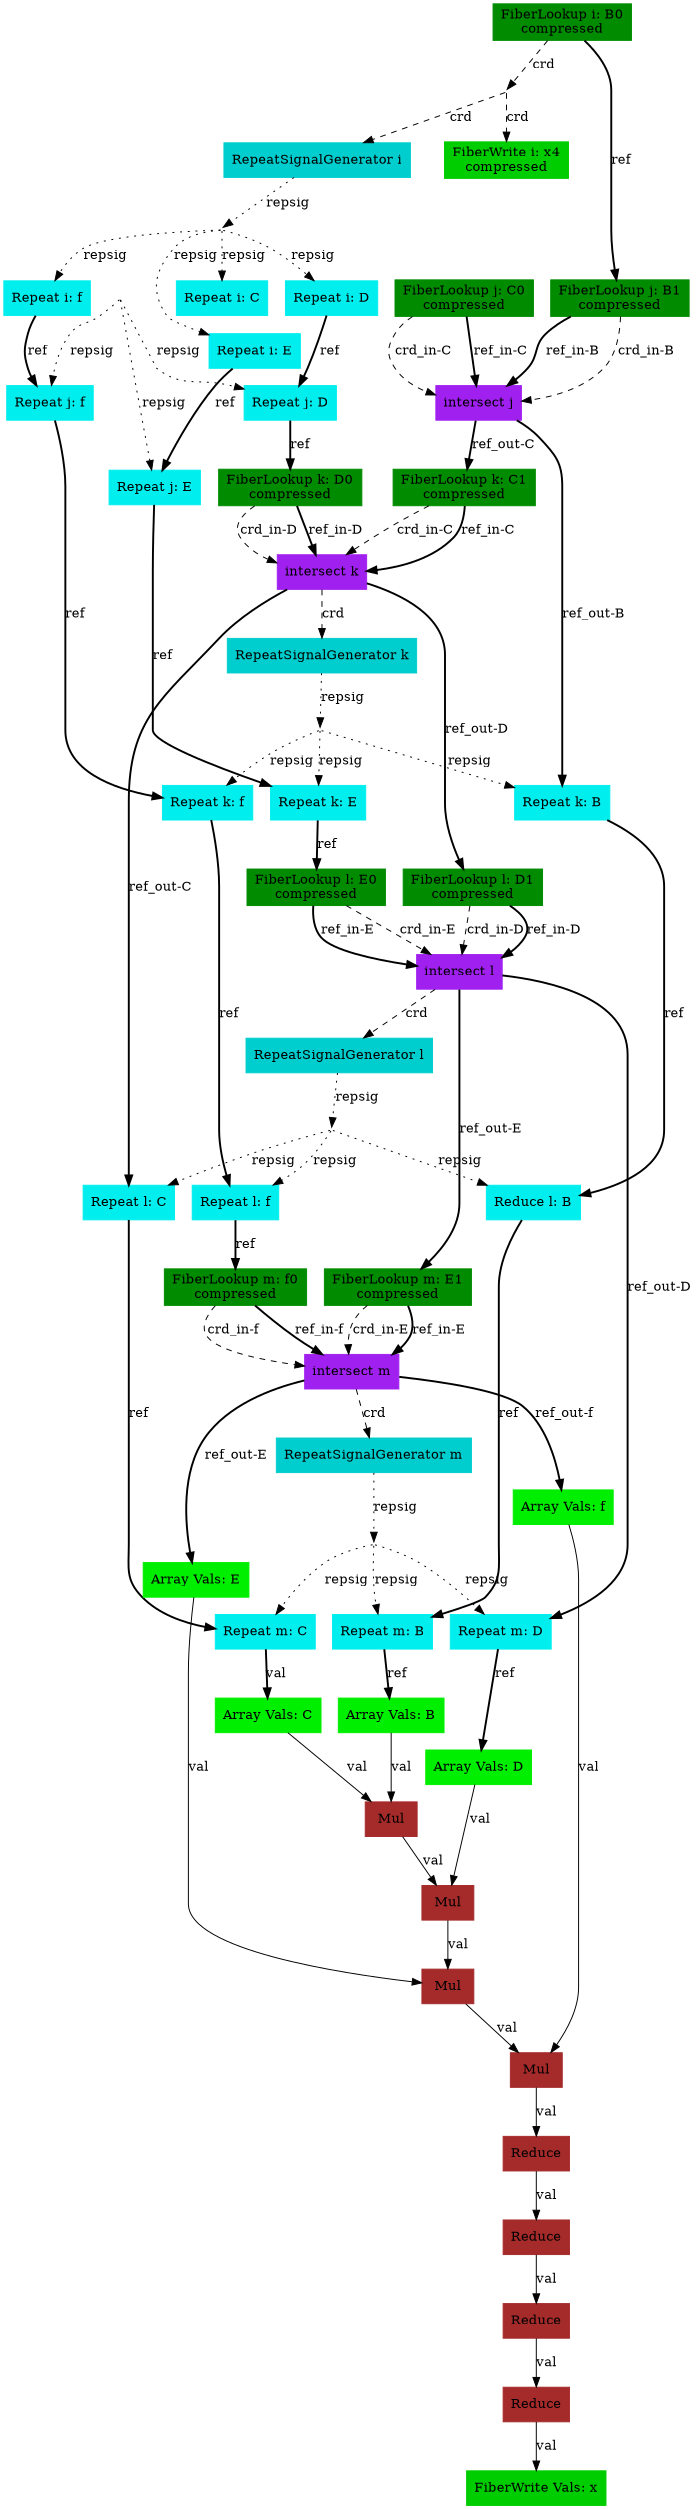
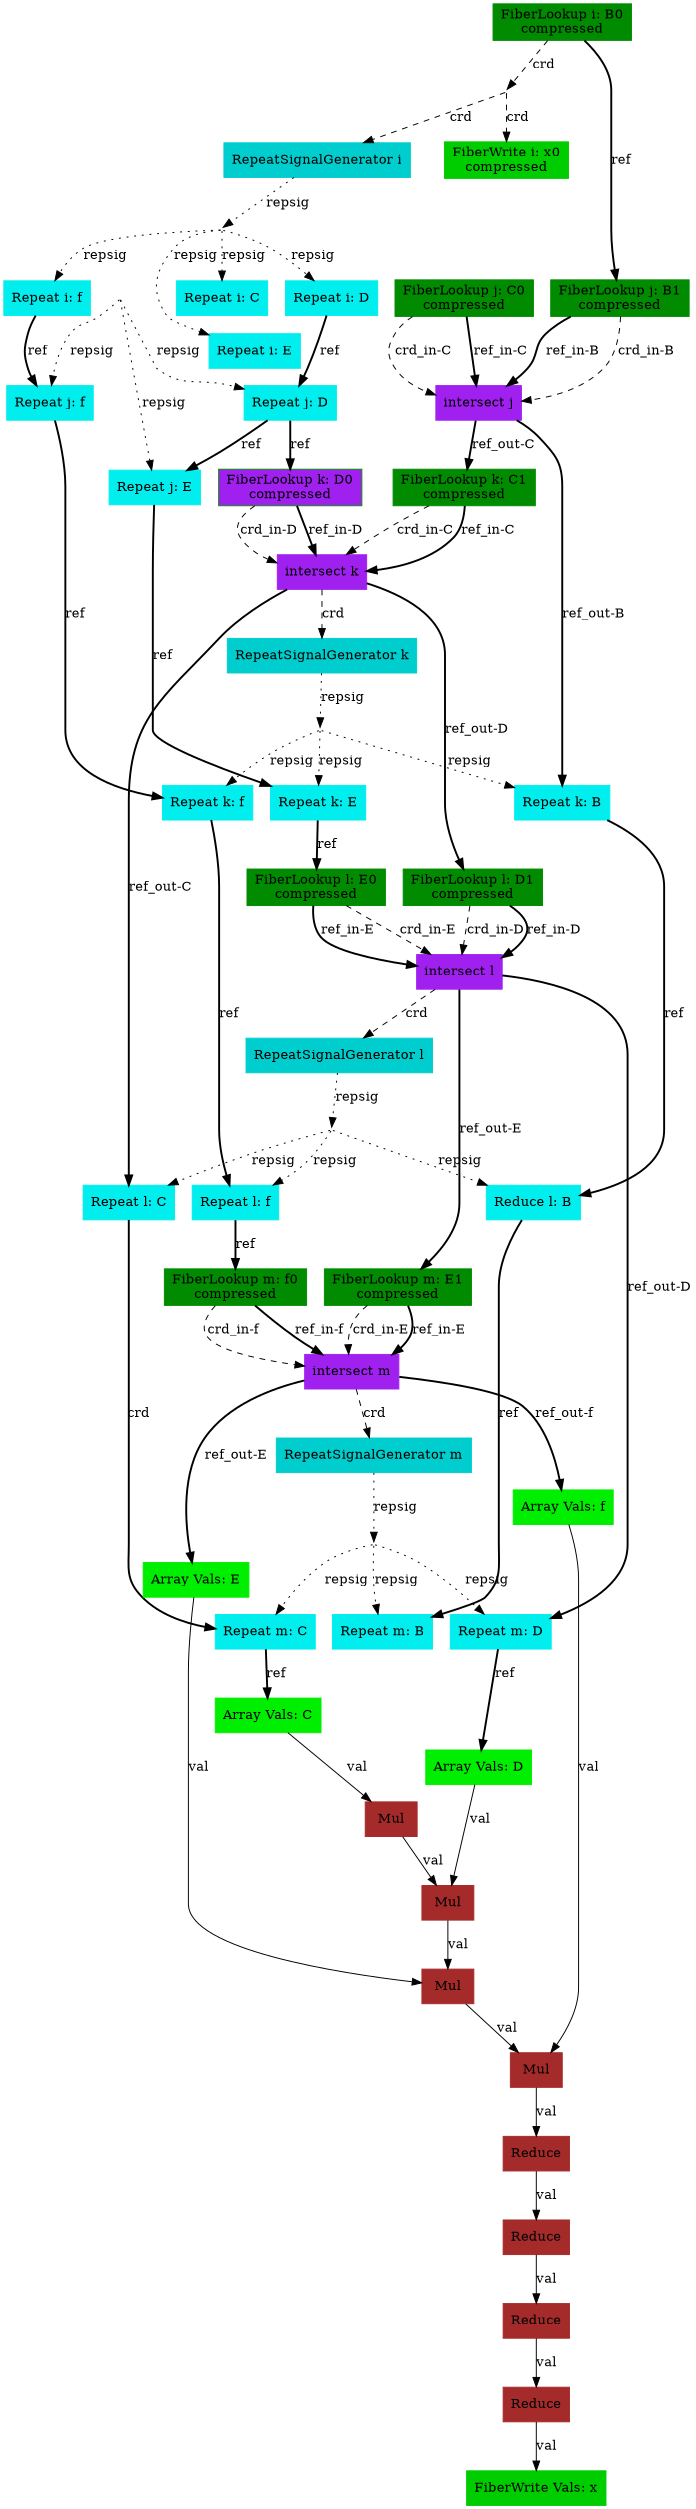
(507, 160) -> (507, 160)
(196, 412) -> (233, 444)
(290, 487) -> (290, 487)
(139, 1414) -> (139, 1414)
(276, 1674) -> (276, 1674)
(391, 1715) -> none
